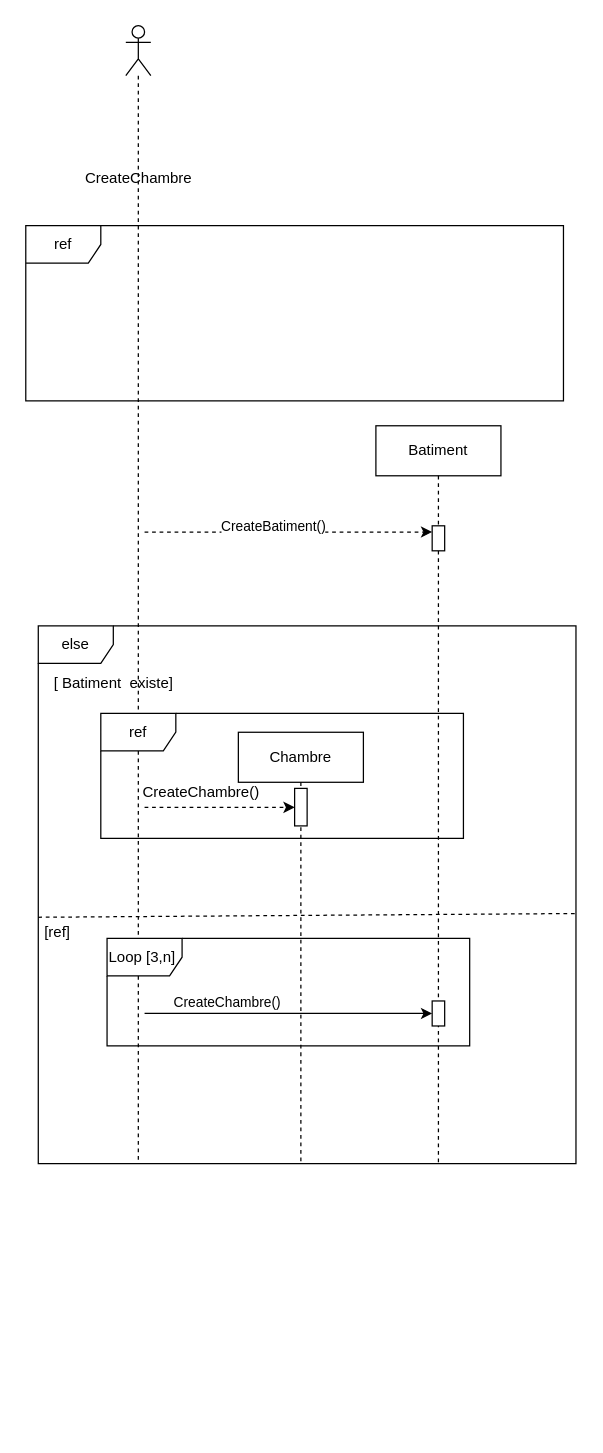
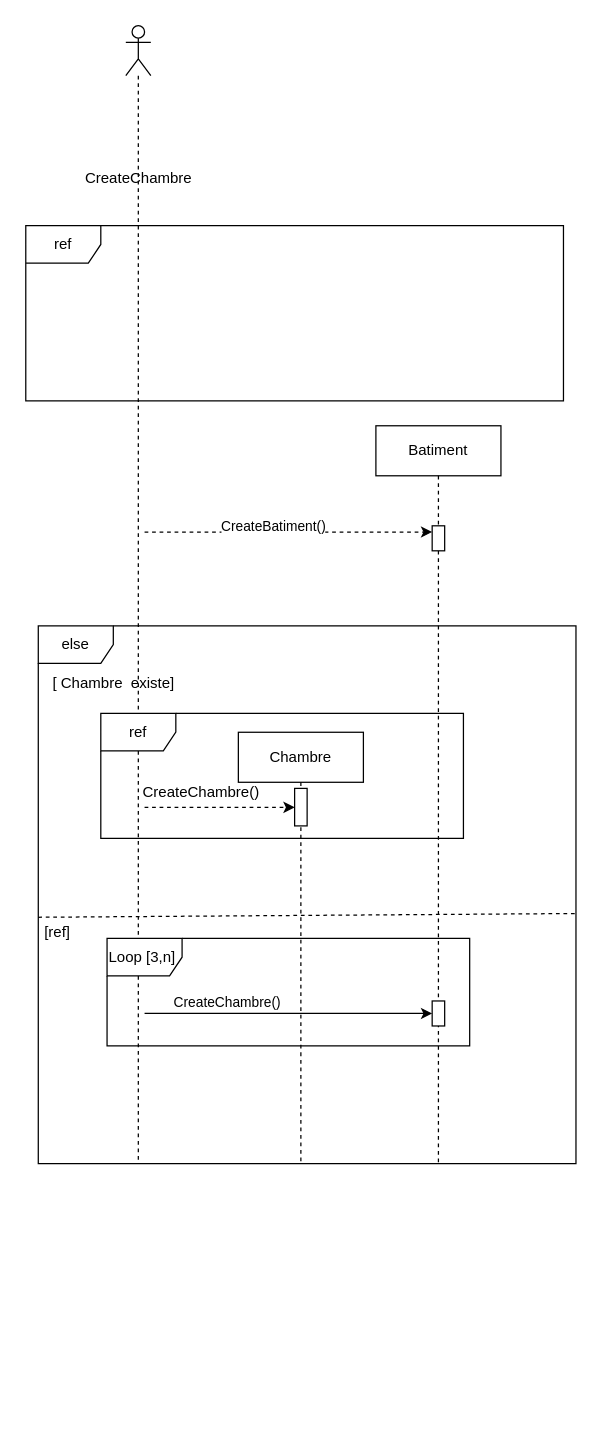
(114, 683) -> (114, 683)
